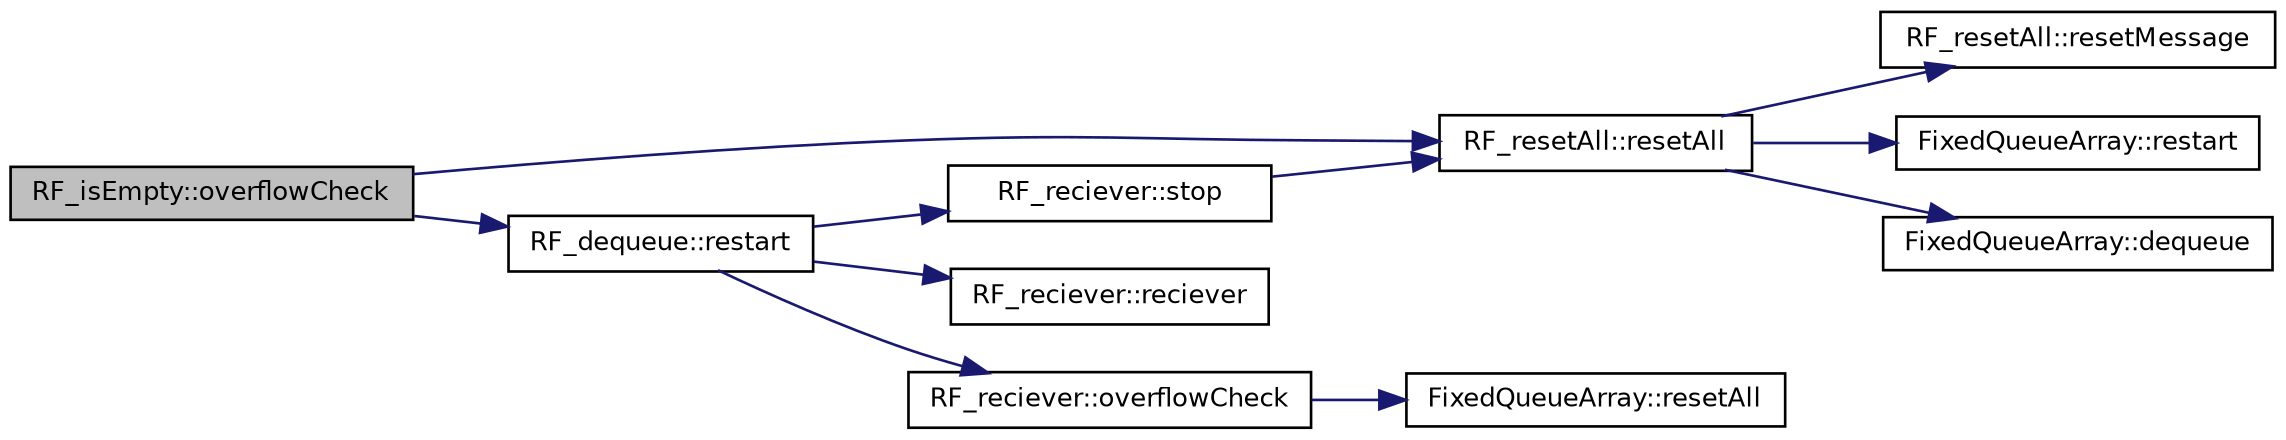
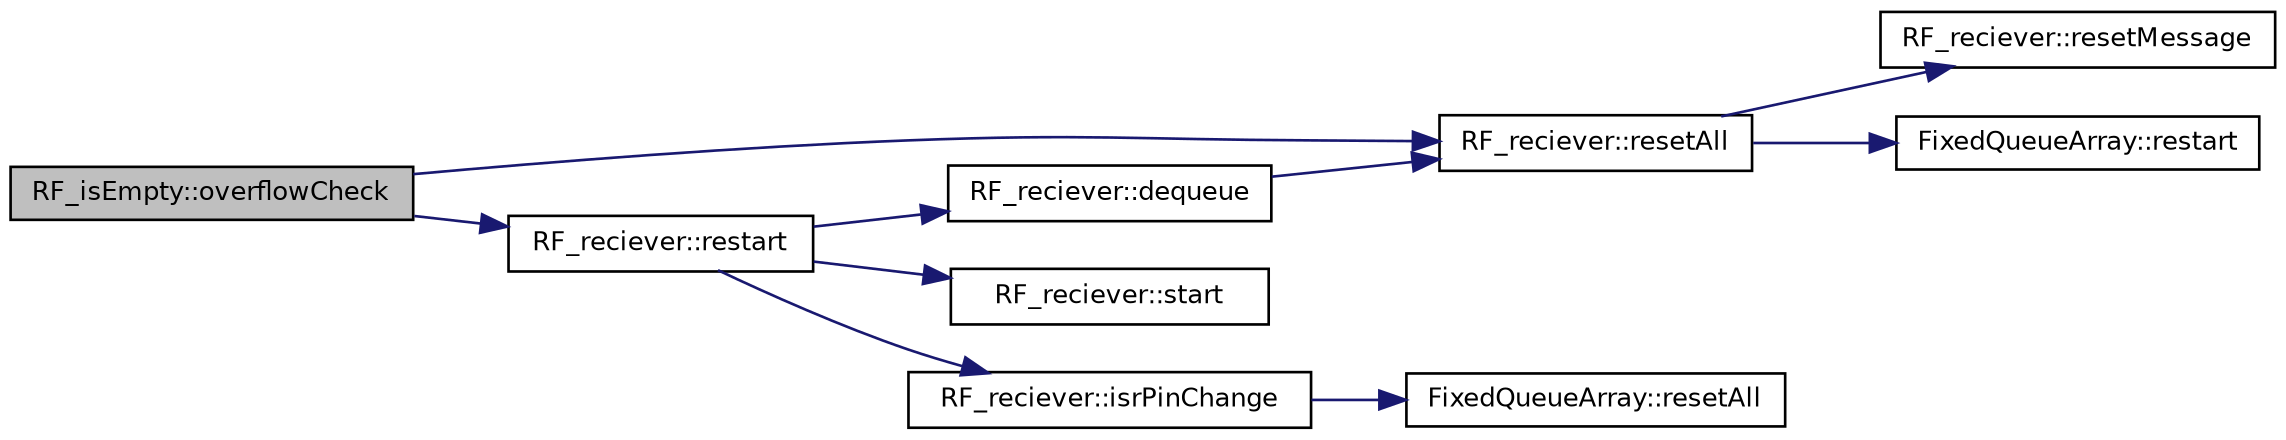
(2078, 40) -> (2078, 40)
(1596, 143) -> (1596, 143)
(1110, 193) -> (1110, 193)
(661, 244) -> (661, 244)
(2078, 244) -> none
(1110, 297) -> (1110, 297)
(1110, 400) -> (1110, 400)
